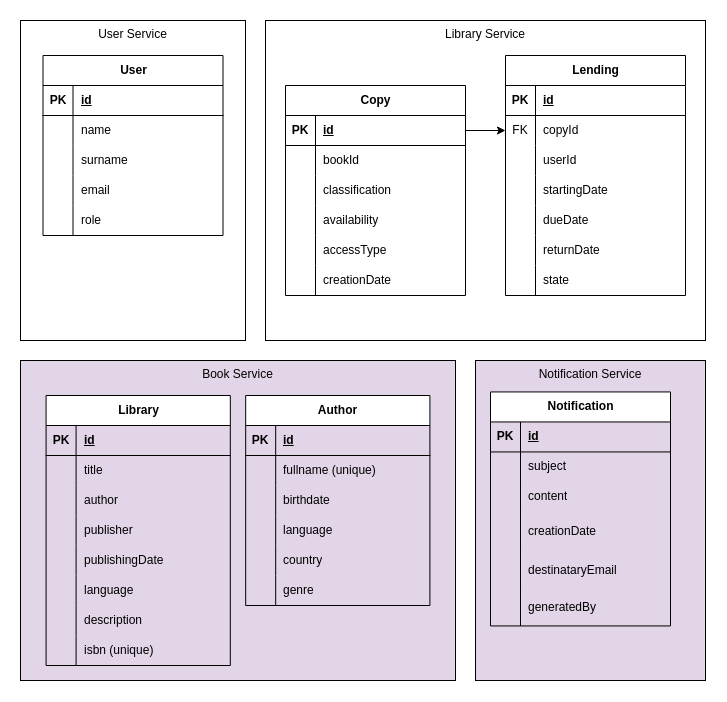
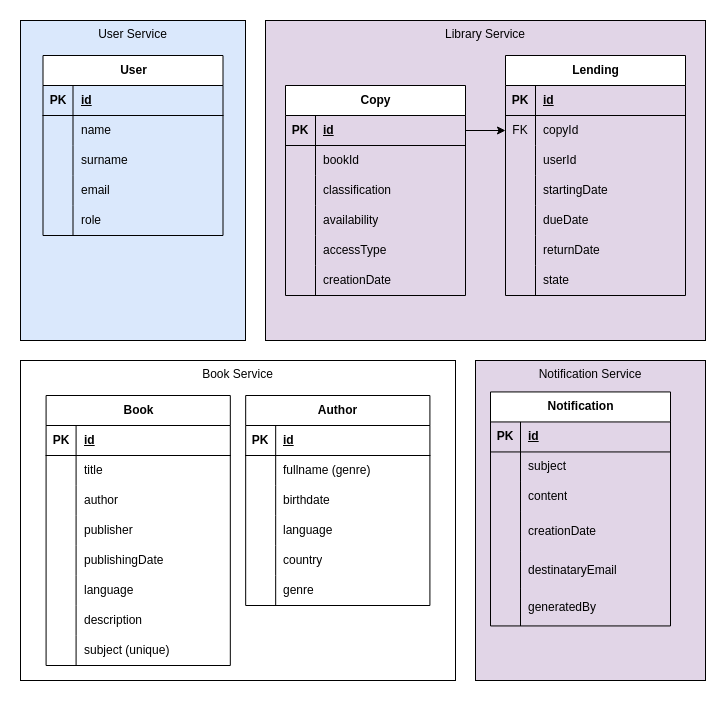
(133, 35) -> (133, 35)
(486, 181) -> (486, 181)
(139, 411) -> (139, 411)
(334, 471) -> (333, 471)
(238, 521) -> (238, 521)
(124, 651) -> (135, 651)
